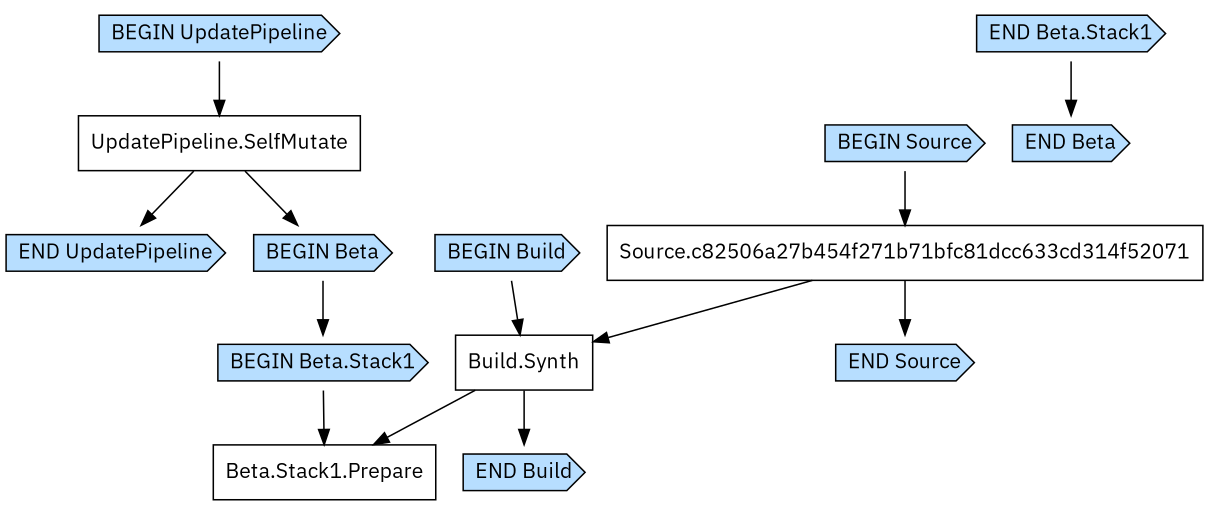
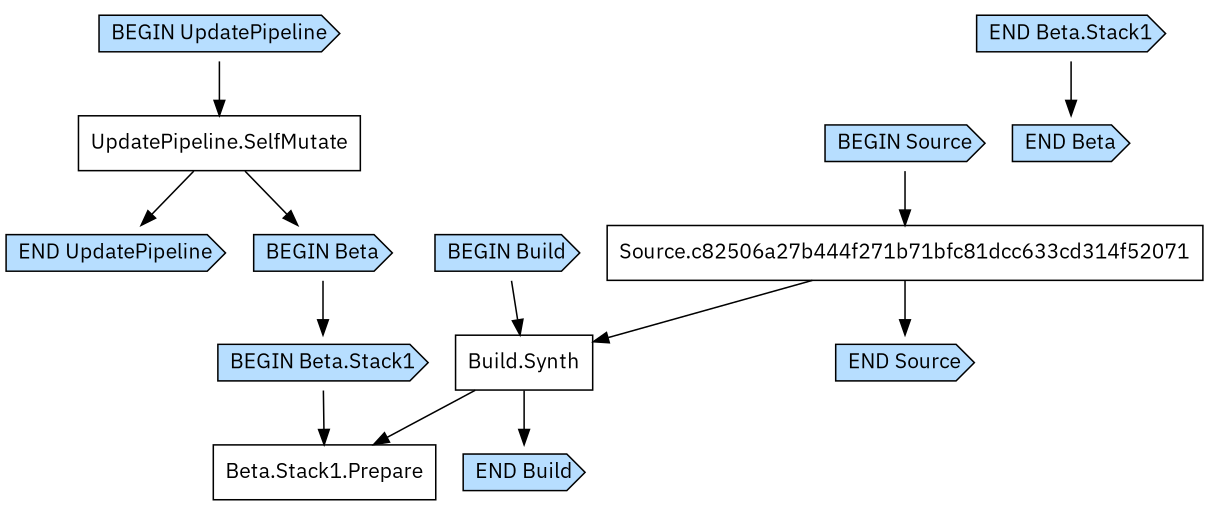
(905, 253) -> (905, 253)
